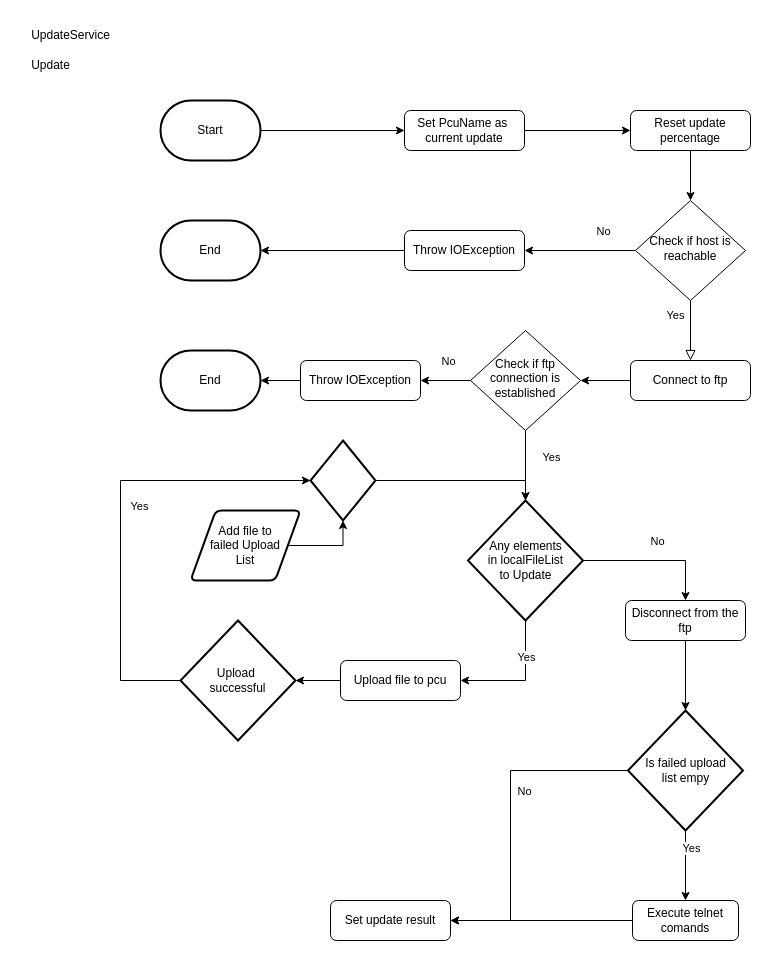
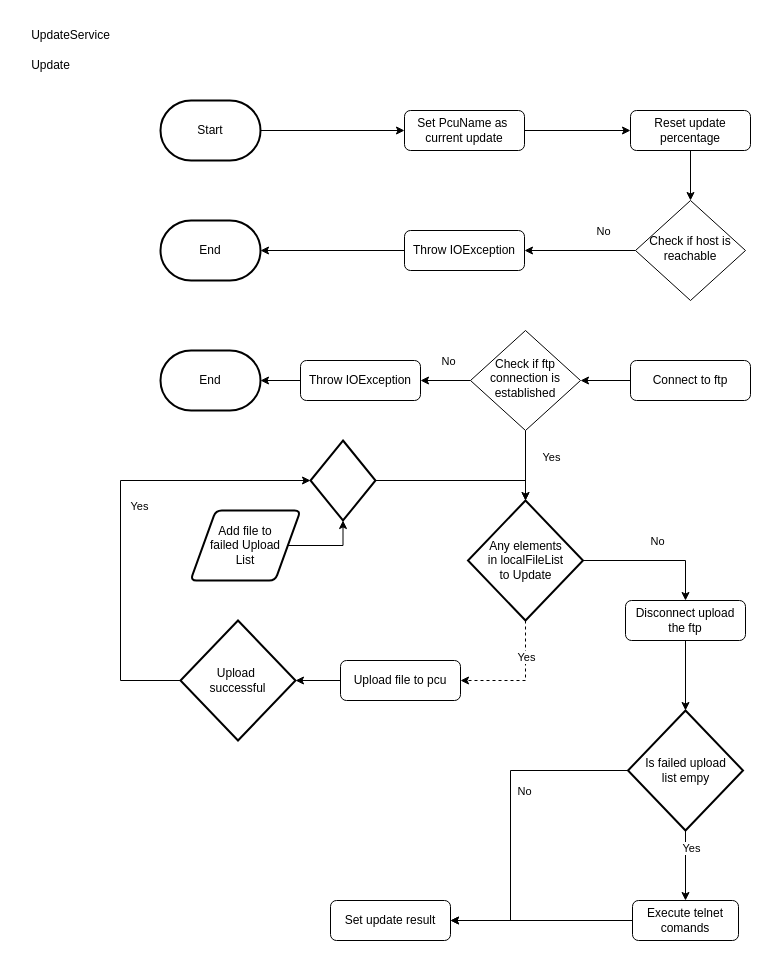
(691, 325) -> none
(686, 621) -> (686, 621)
(505, 681) -> (505, 681)
